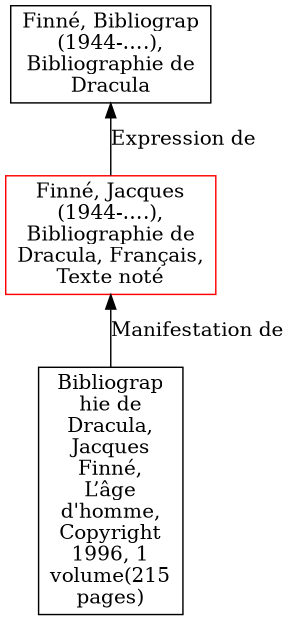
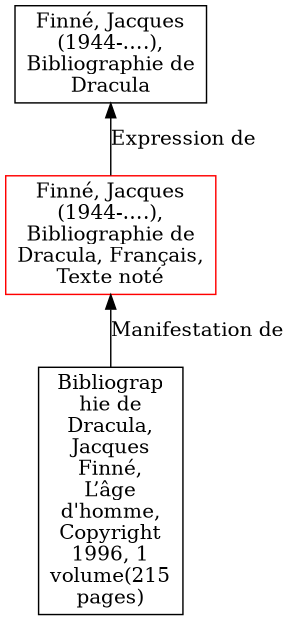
(111, 54) -> (111, 54)
